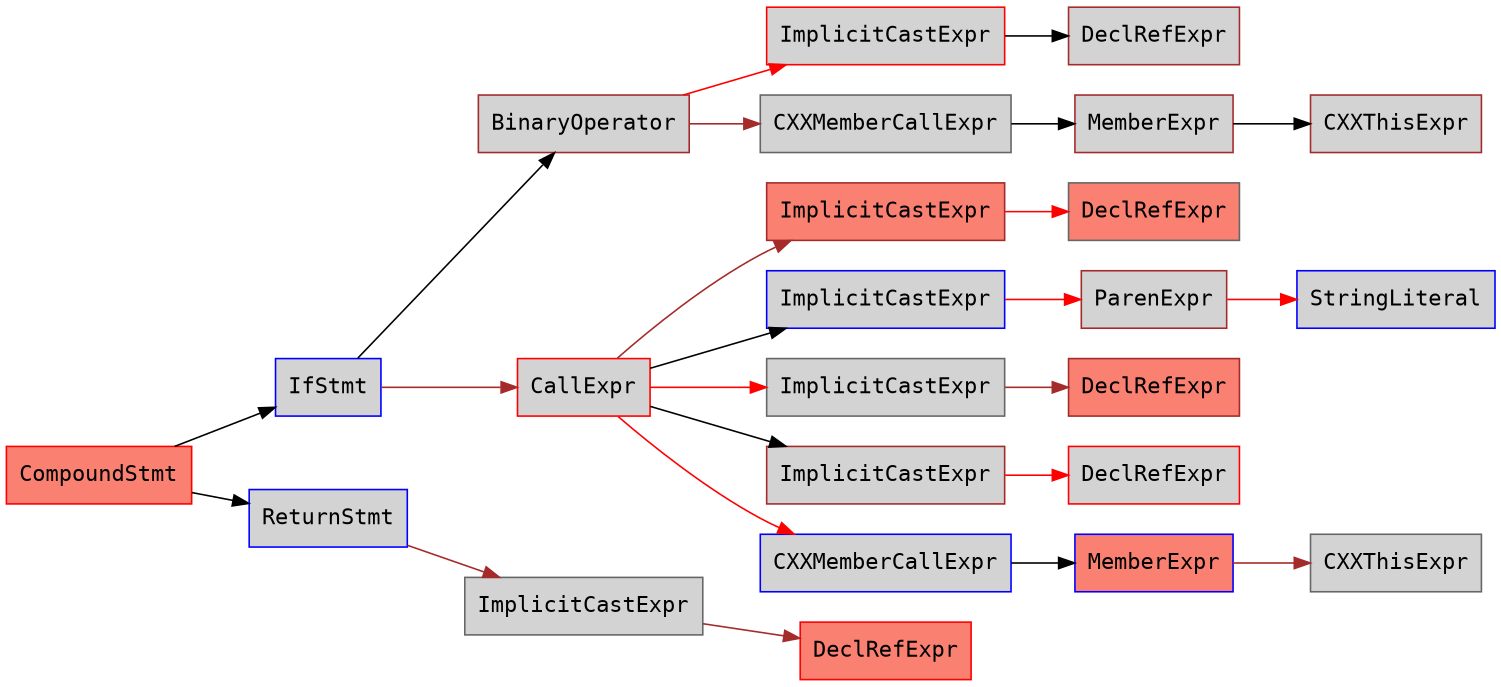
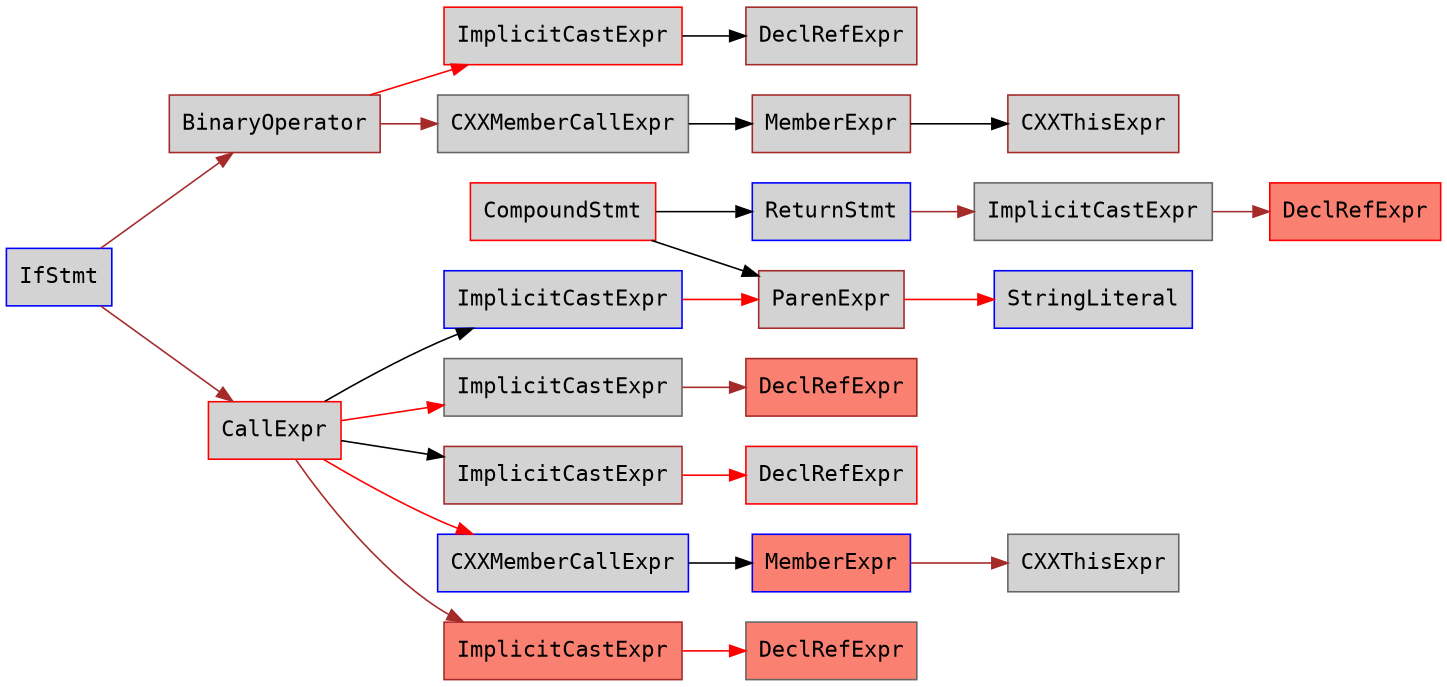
(450, 261) -> (160, 205)
(217, 430) -> (697, 256)
(99, 475) -> (563, 212)
